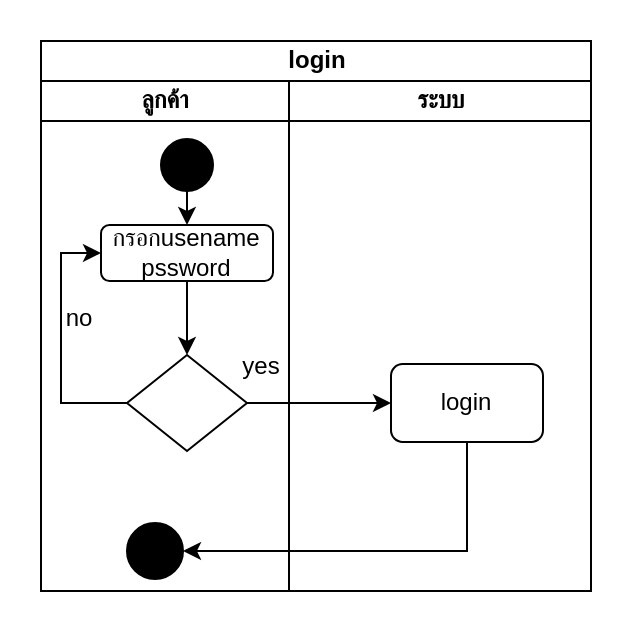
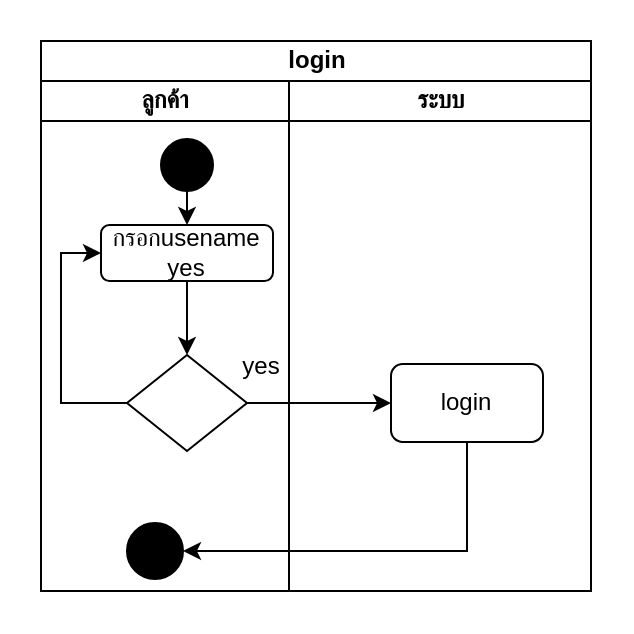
(187, 253) -> (187, 253)
(78, 319) -> none
